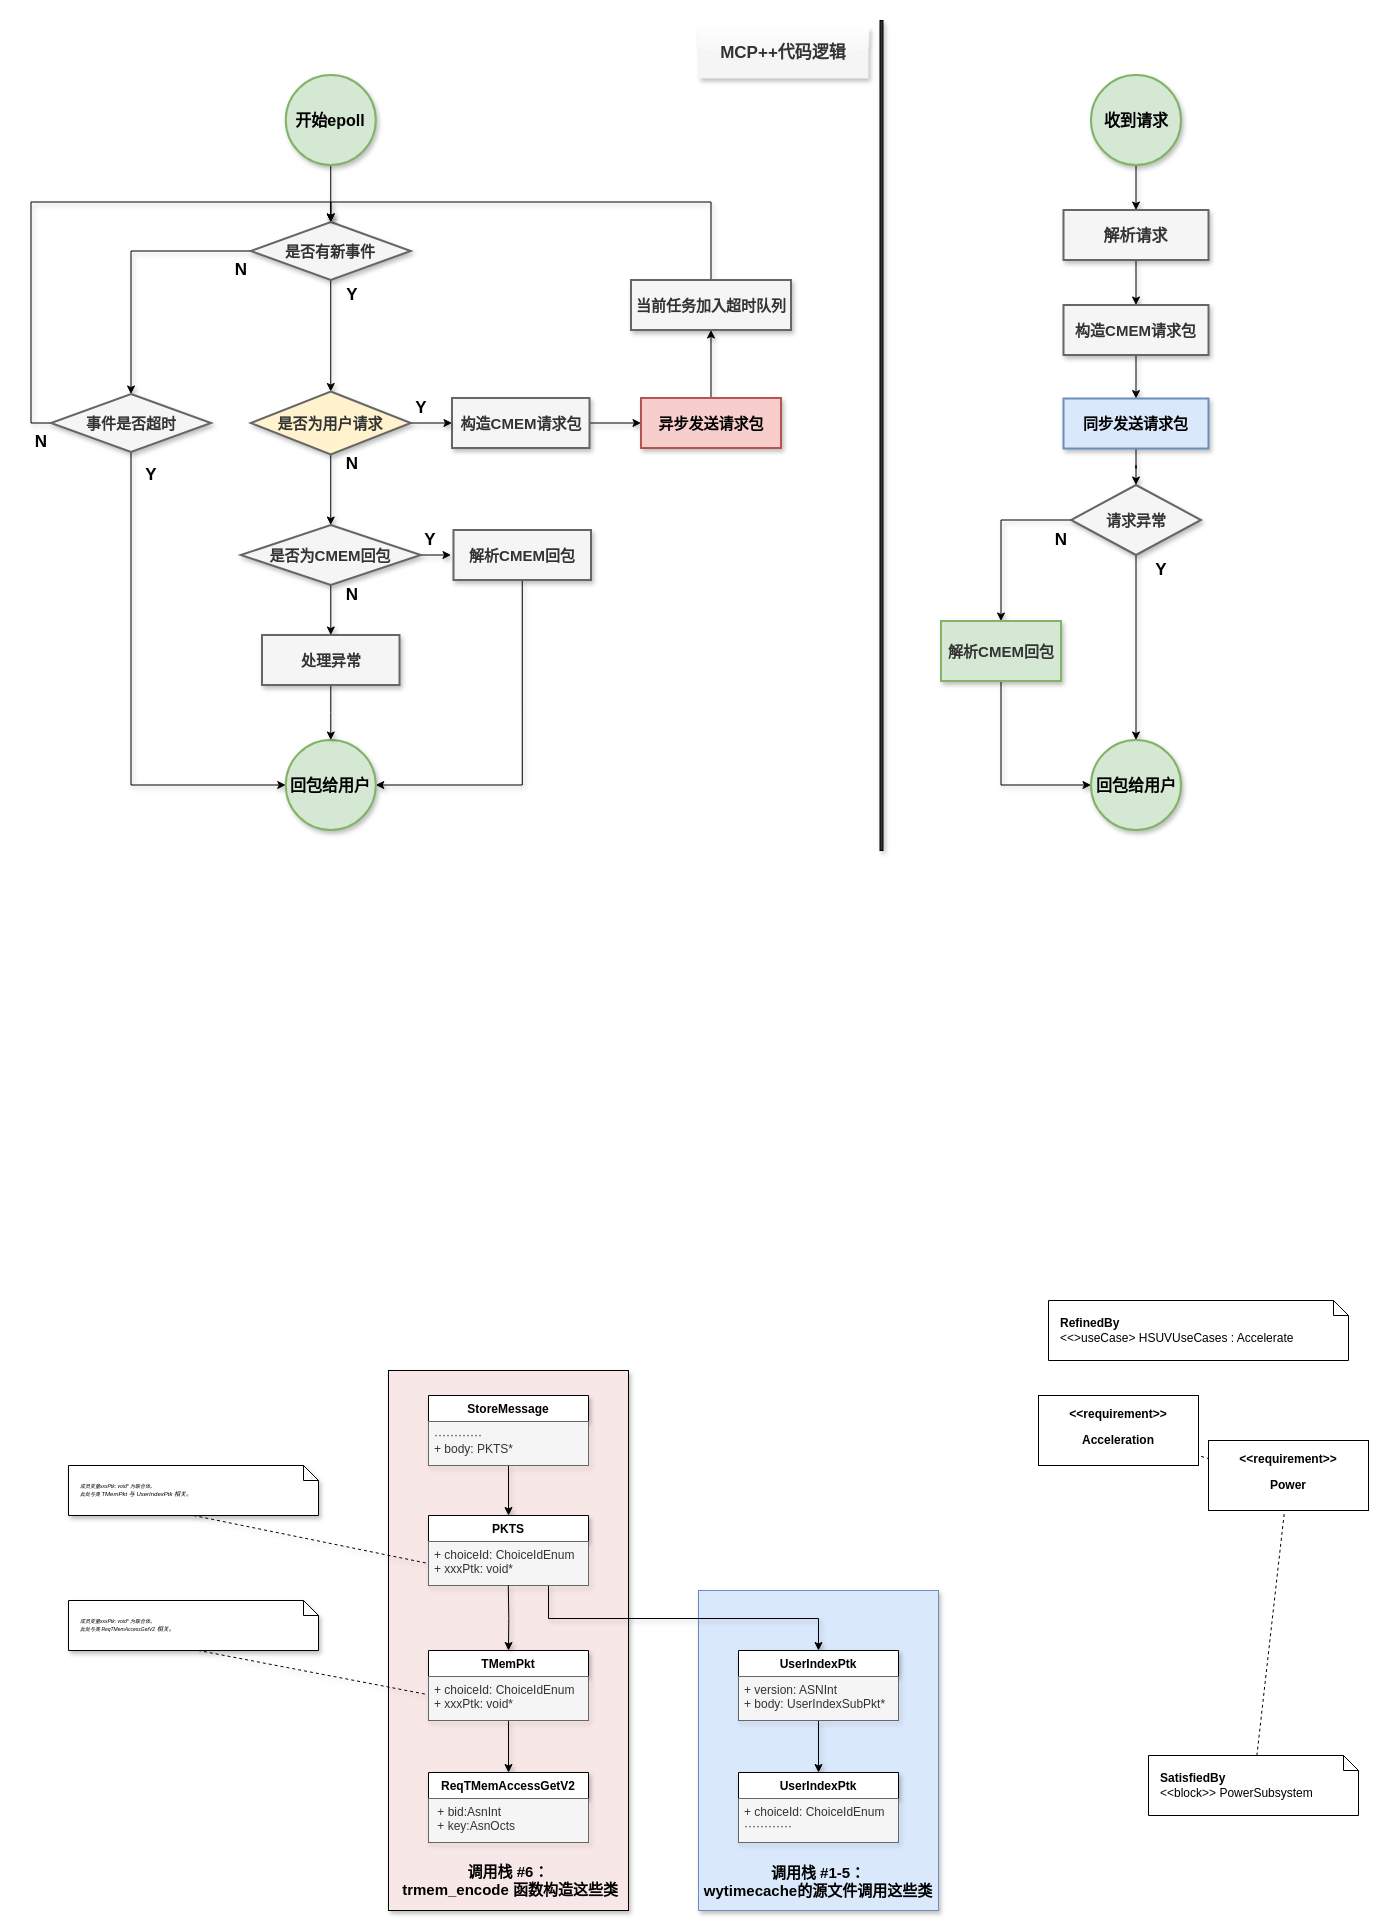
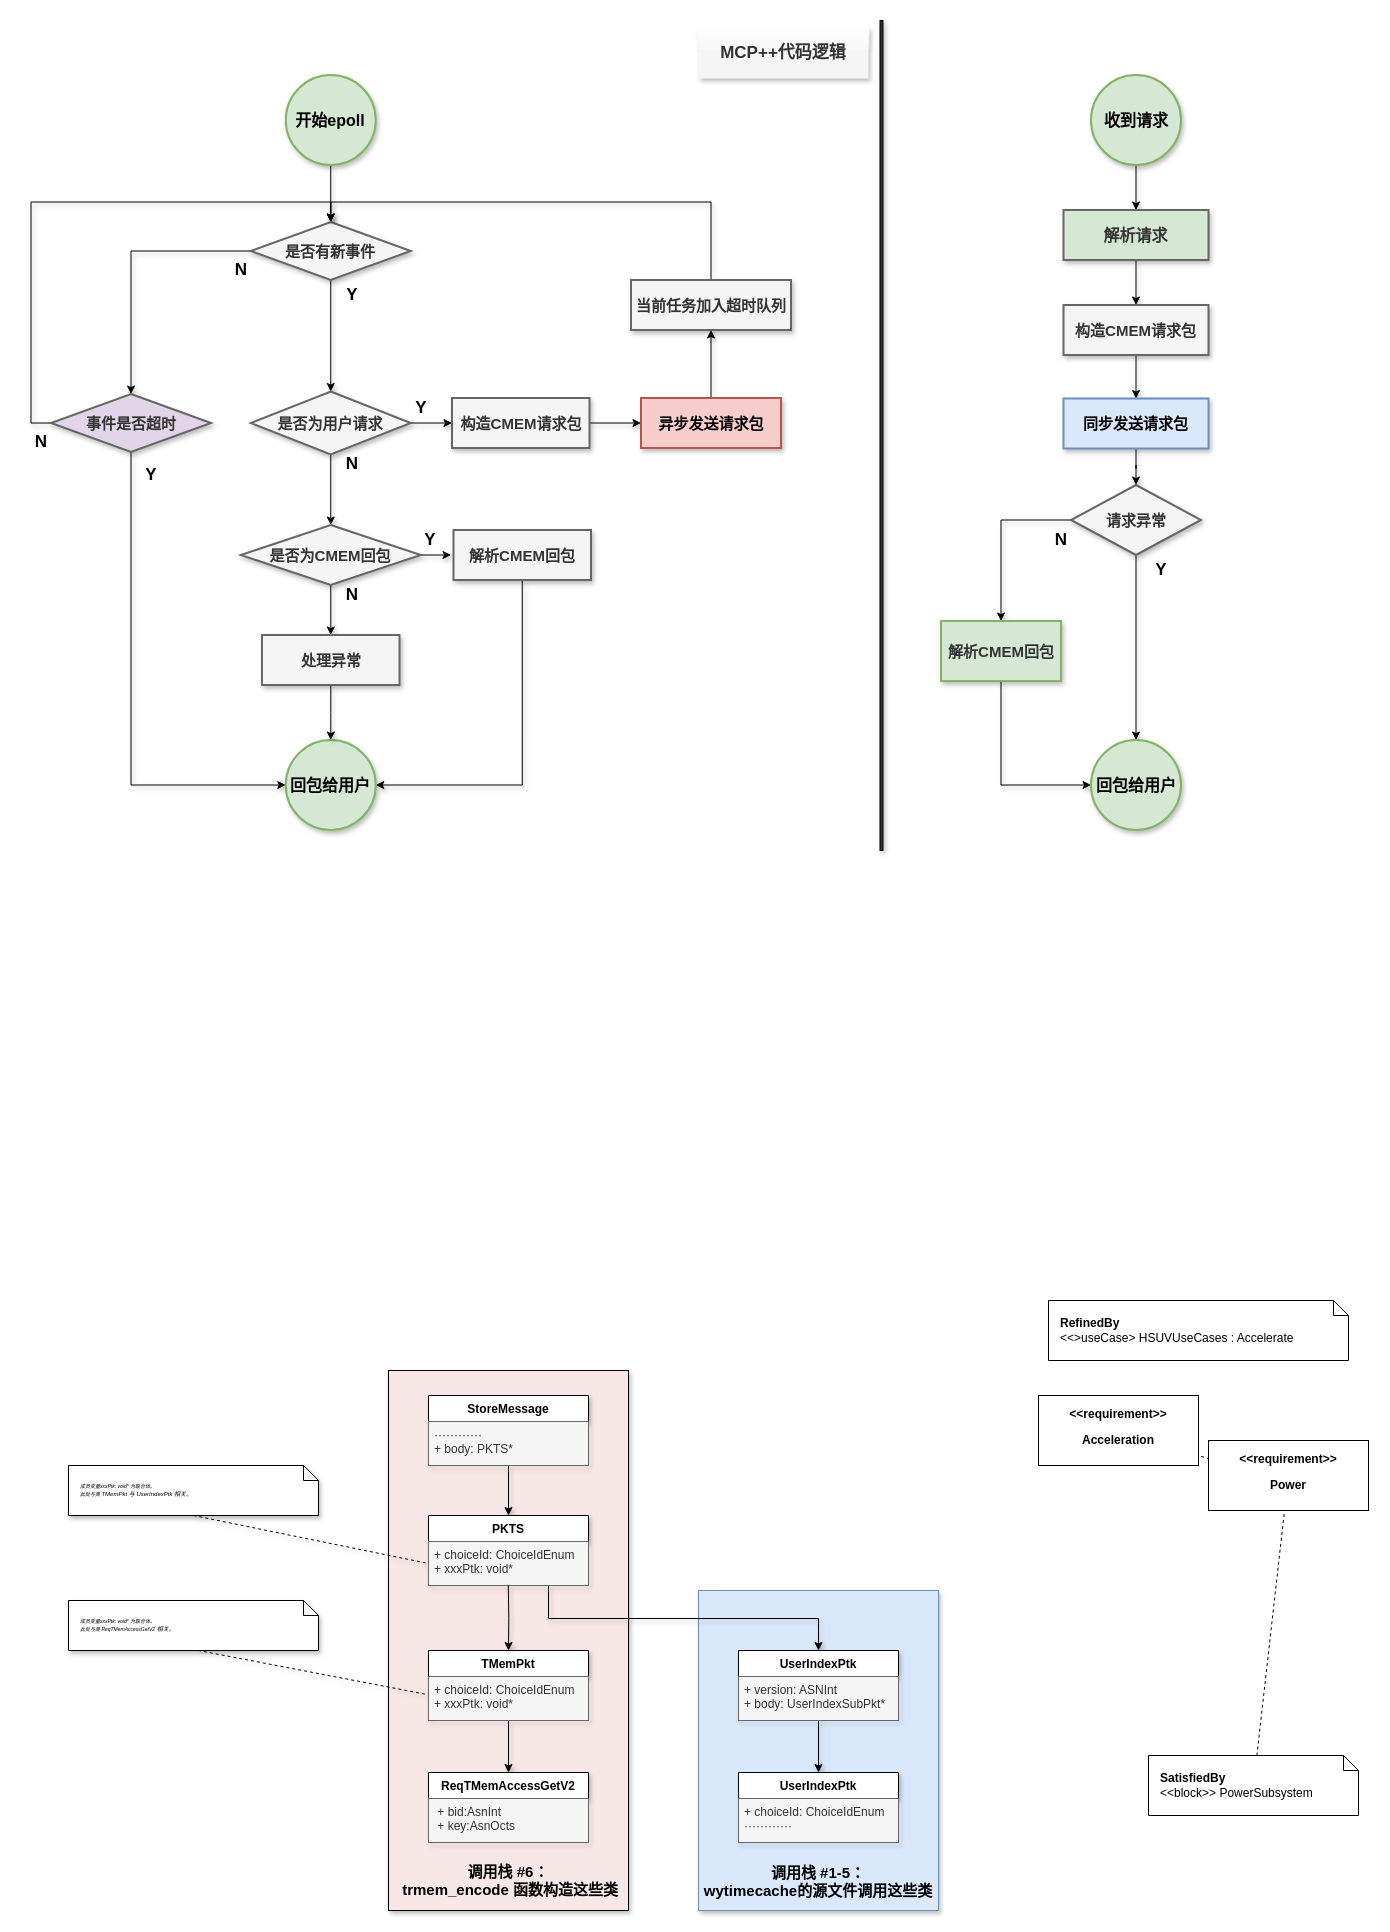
(1136, 235) -> (1136, 235)
(131, 423) -> (131, 423)
(331, 423) -> (331, 423)
